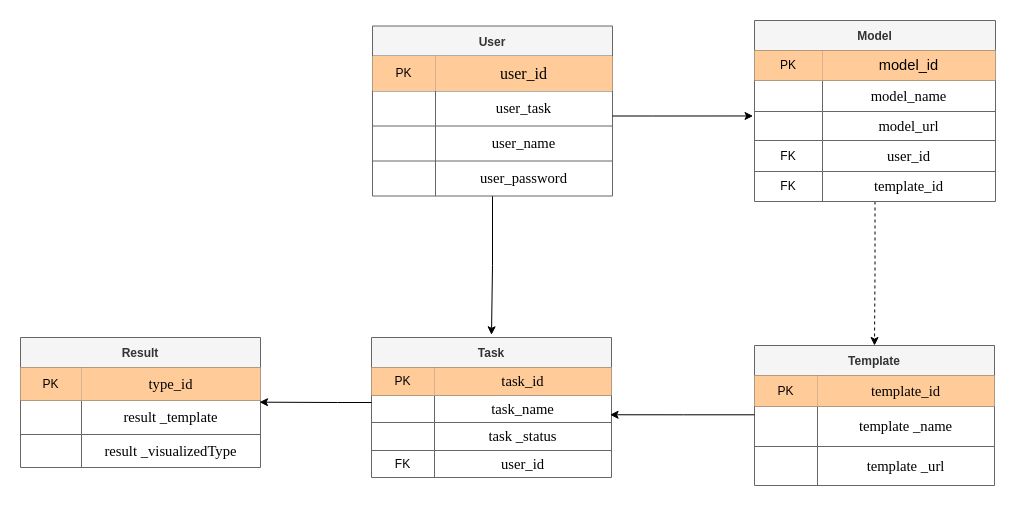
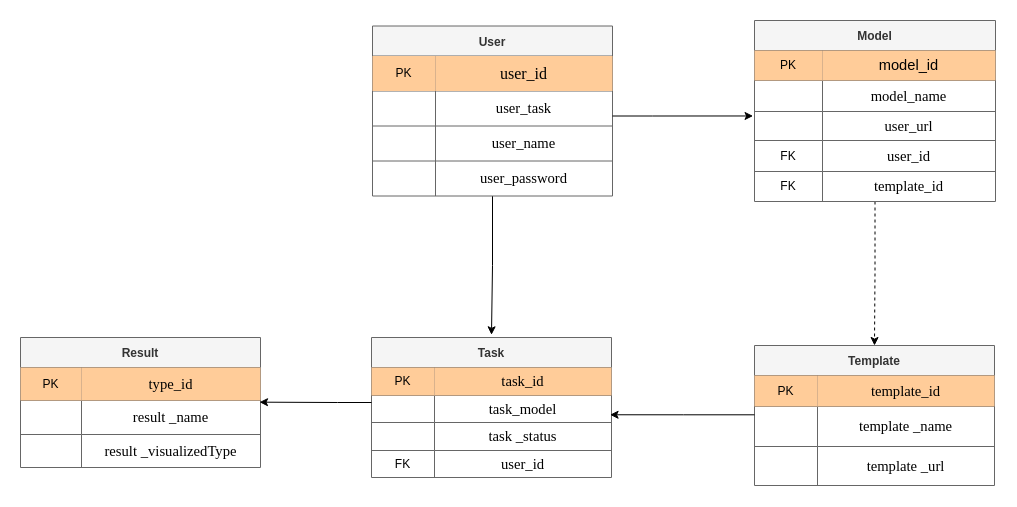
(909, 127) -> (909, 127)
(523, 410) -> (523, 410)
(171, 418) -> (171, 418)
